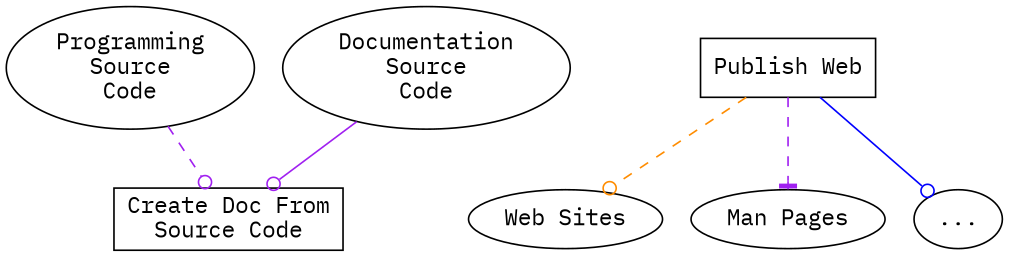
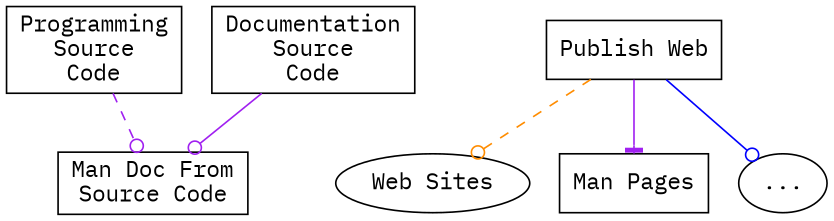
(130, 68) -> (94, 50)
(426, 68) -> (313, 50)
(788, 139) -> (634, 112)
(228, 219) -> (153, 183)
(788, 219) -> (634, 183)
